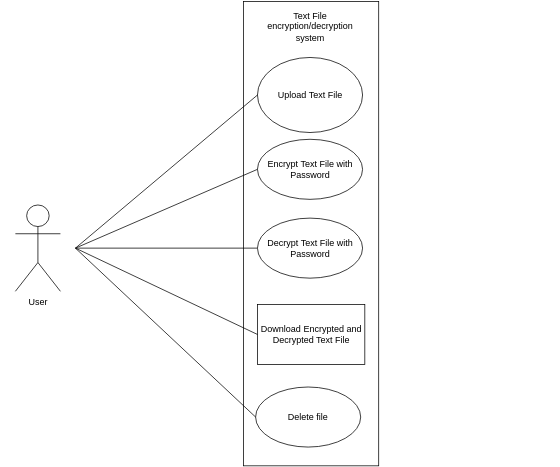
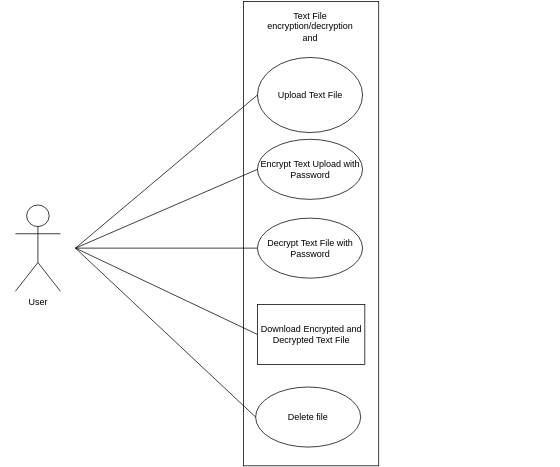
(310, 27) -> (310, 27)
(310, 169) -> (310, 169)
